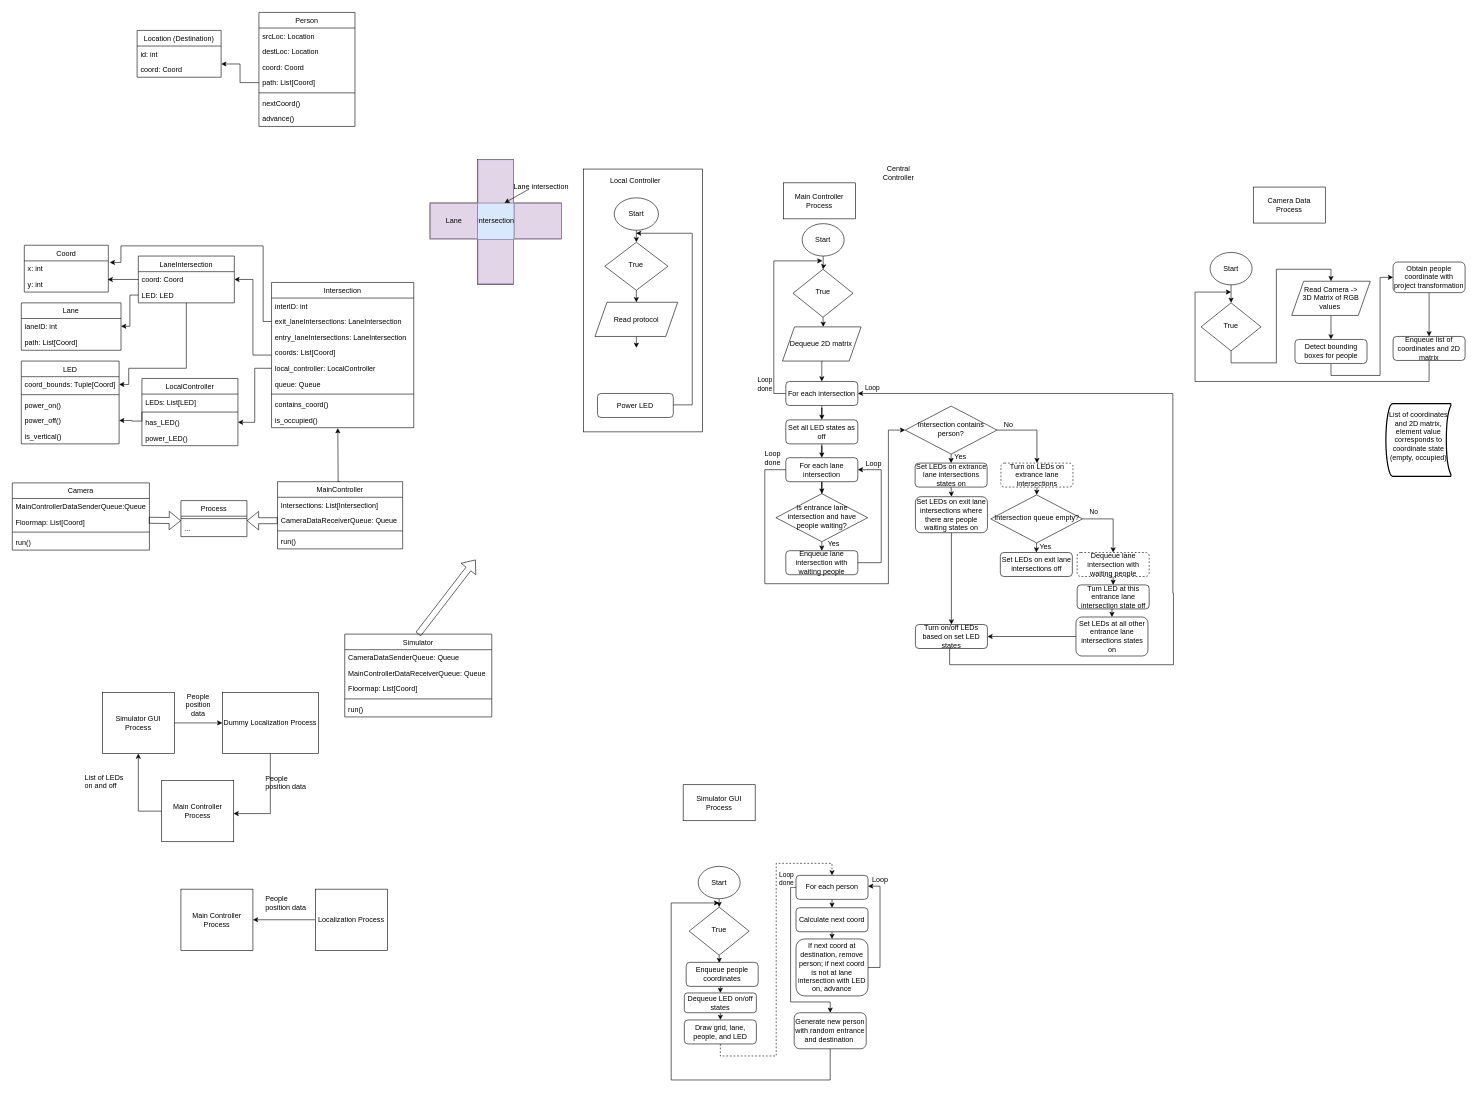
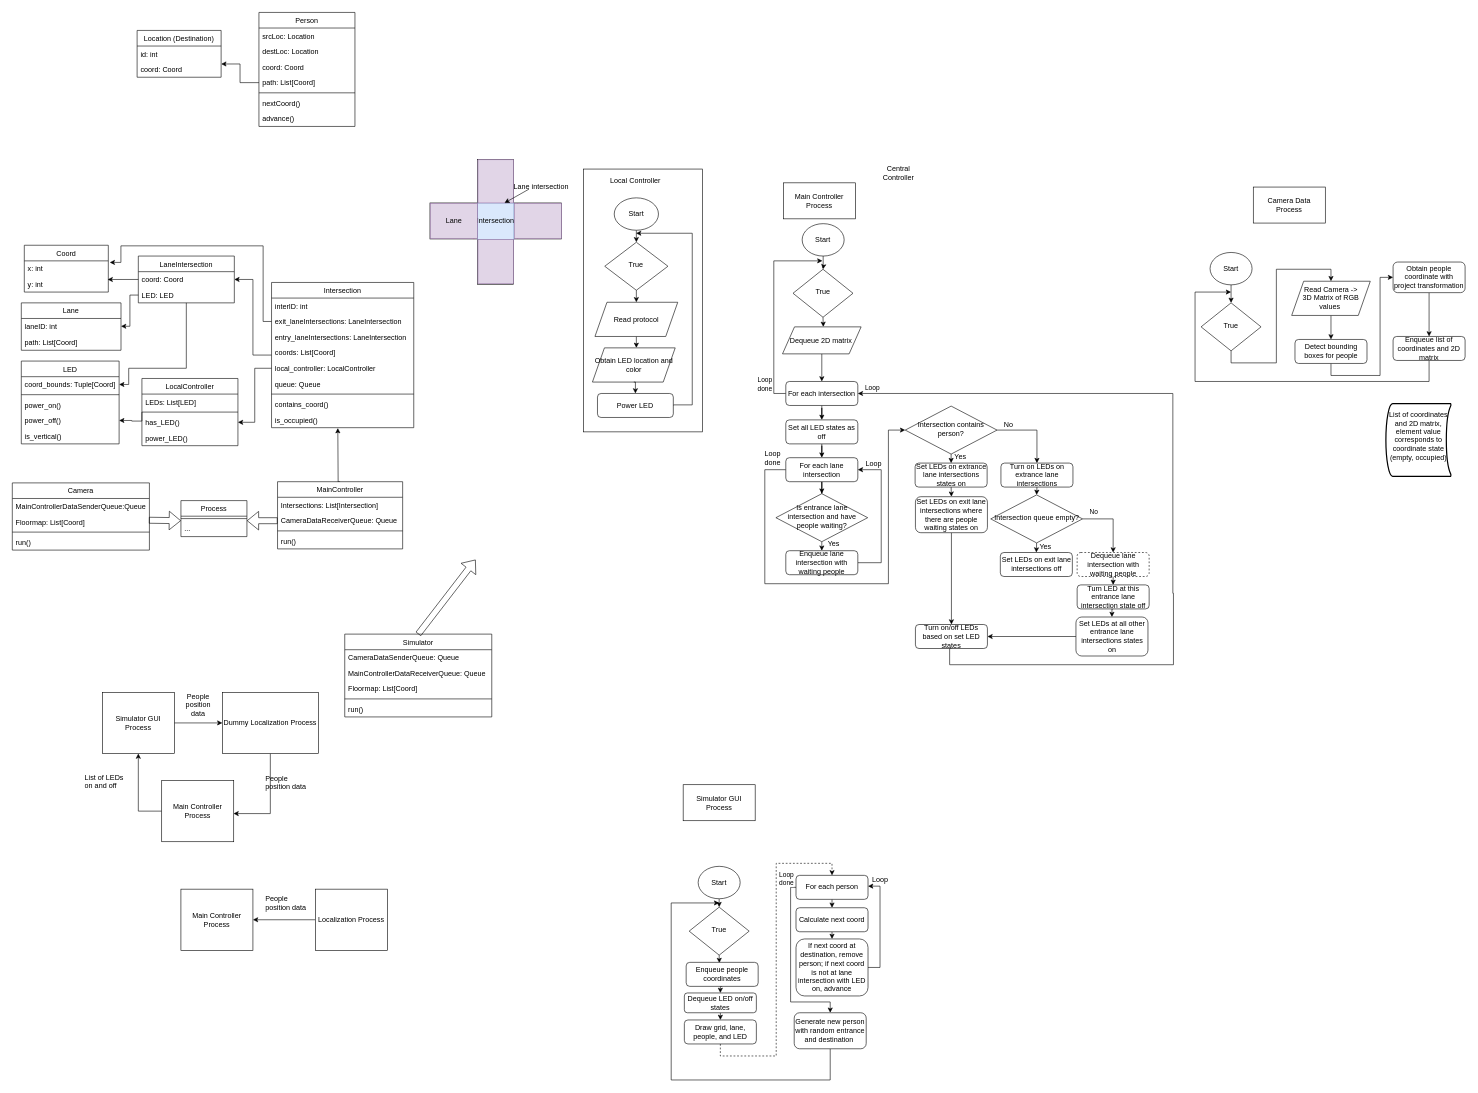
(822, 344) -> (822, 340)
none -> (634, 365)
none -> (635, 385)
(1037, 475) -> (1037, 475)
